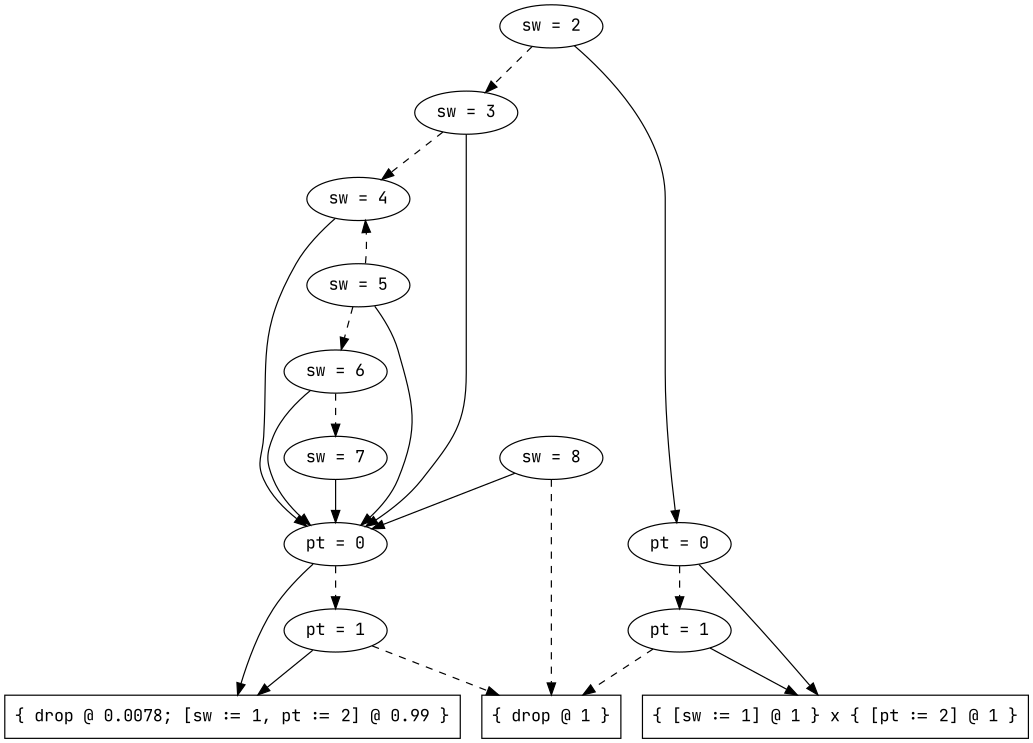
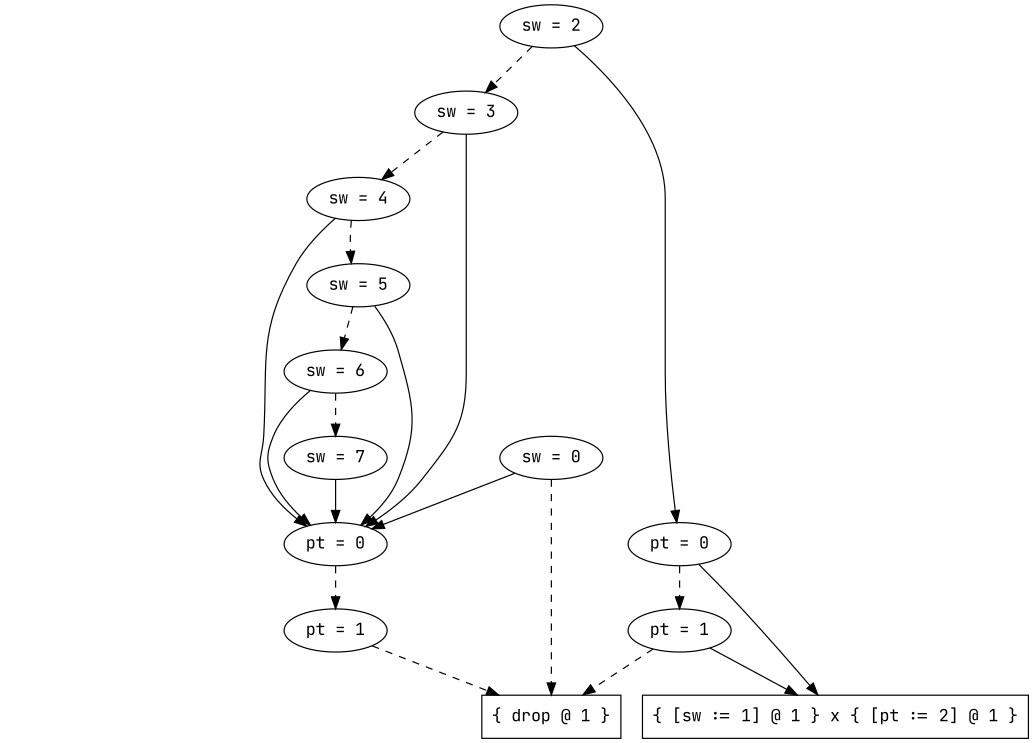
(366, 248) -> (350, 236)
(551, 458) -> (551, 458)
(233, 717) -> none
